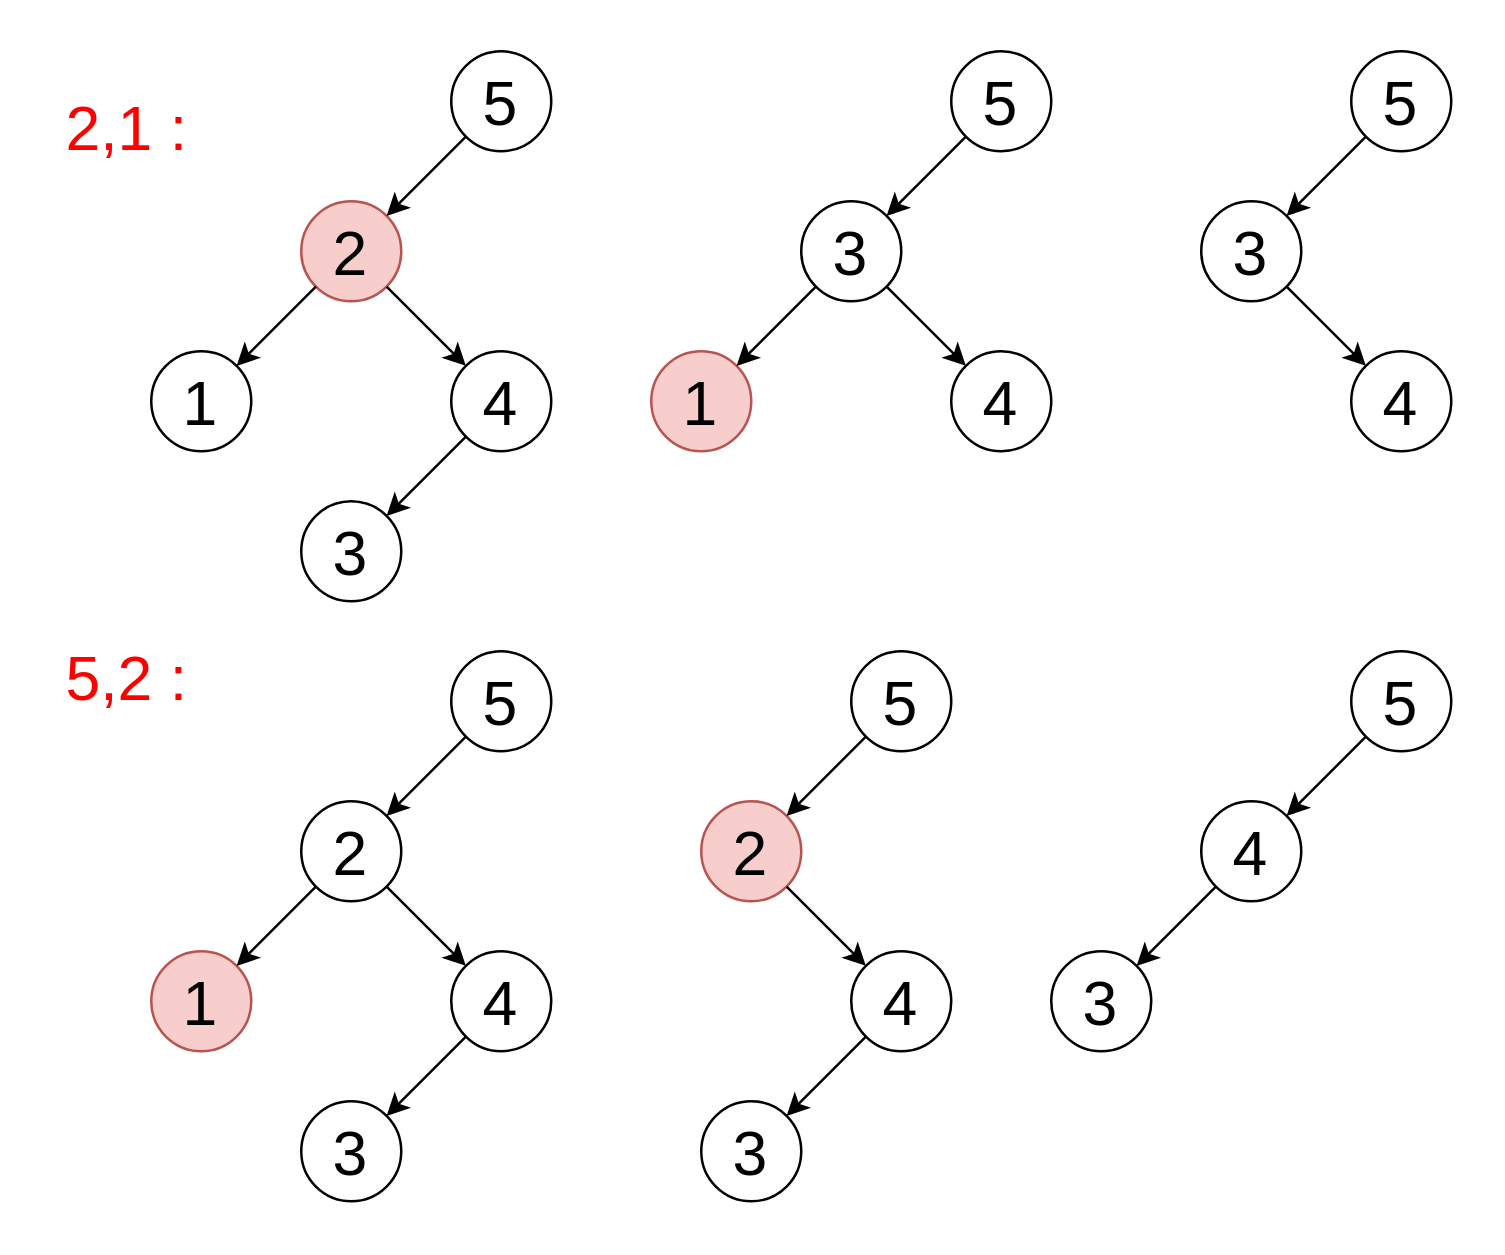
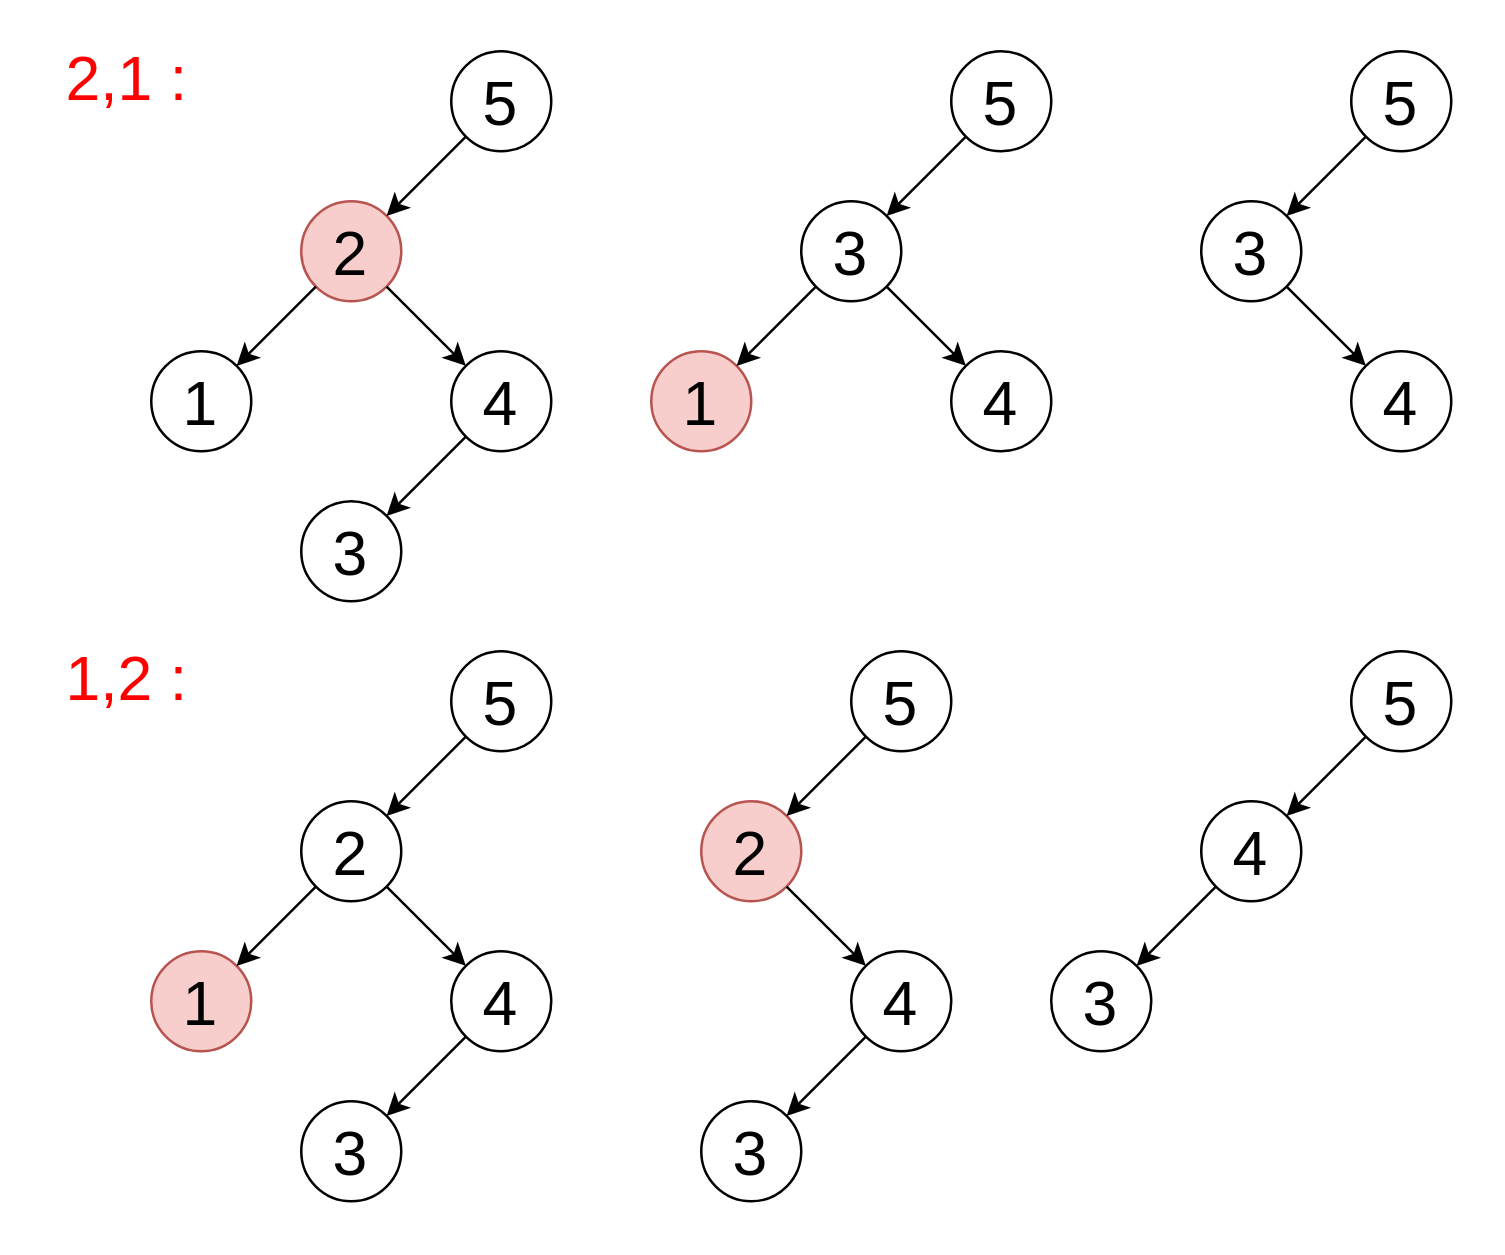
(126, 126) -> (126, 76)
(128, 676) -> (128, 676)
